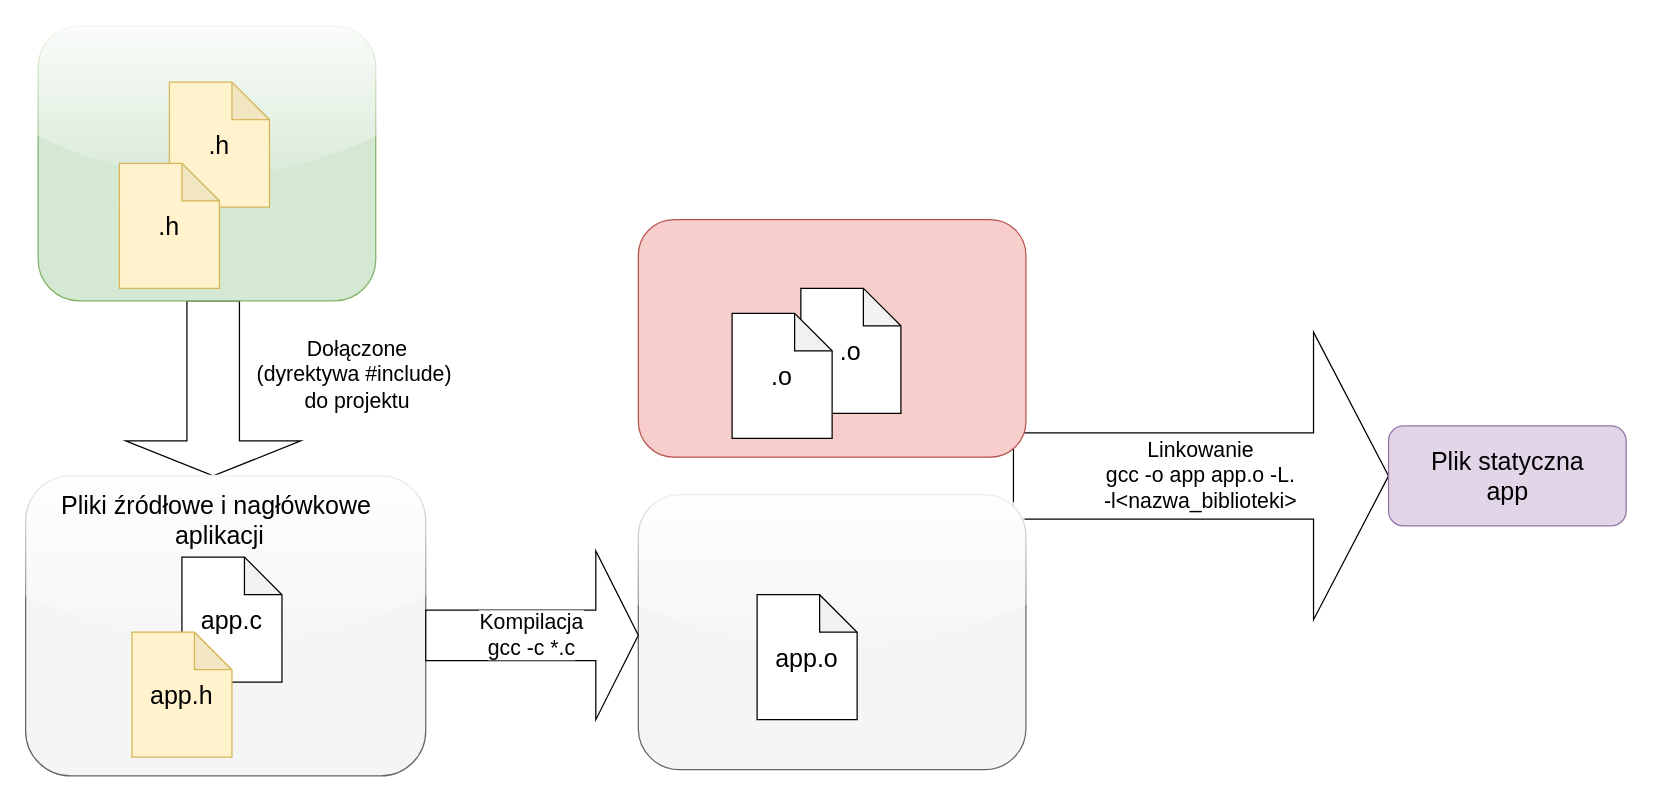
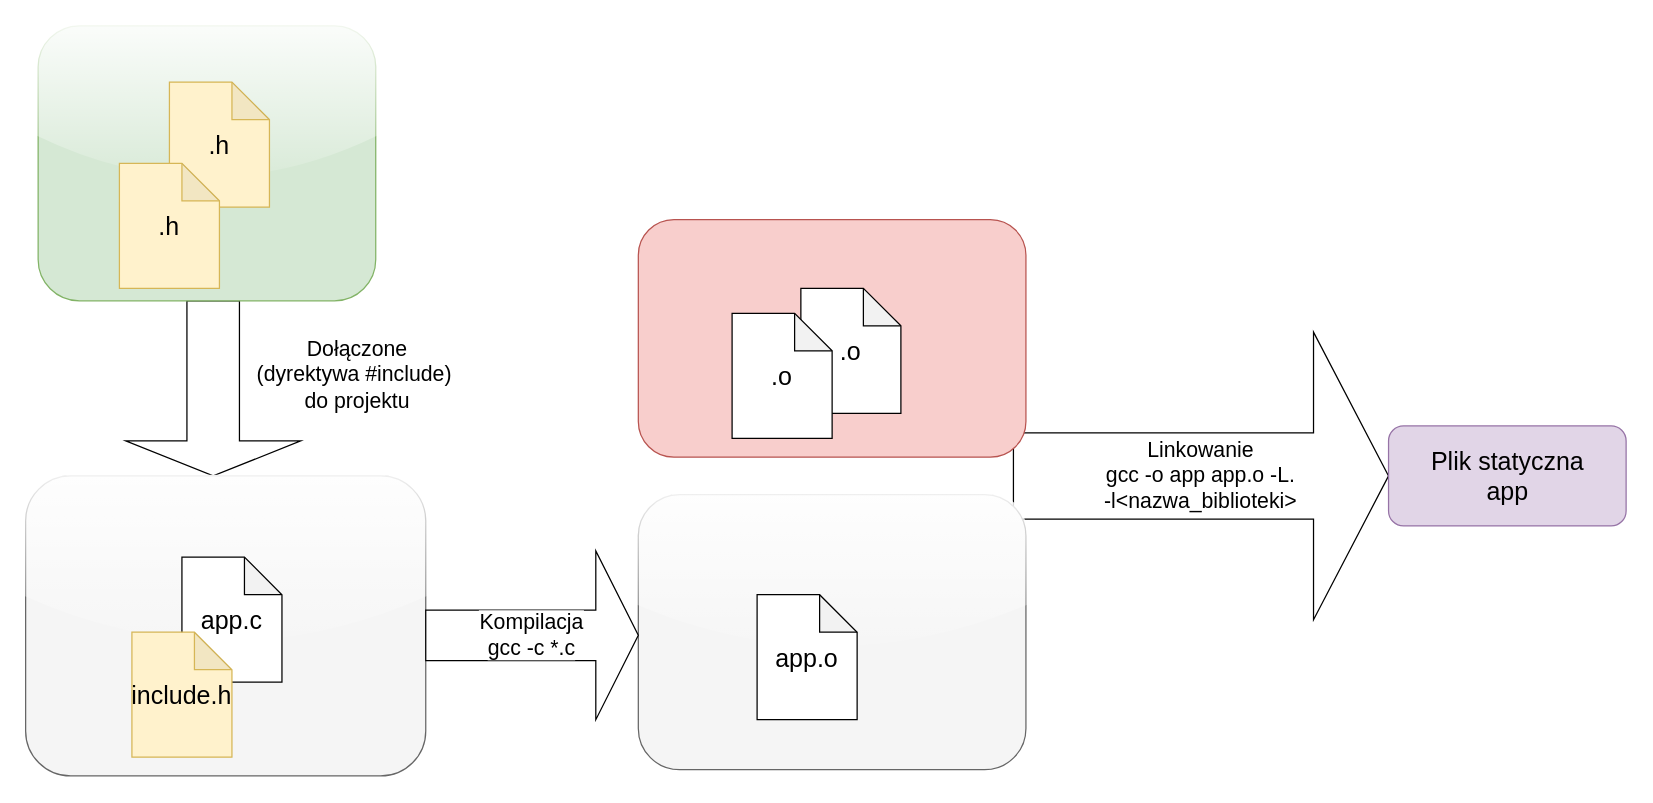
(219, 519) -> none
(182, 694) -> (182, 694)
